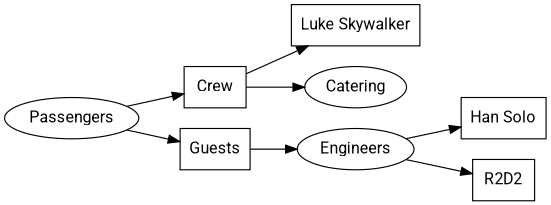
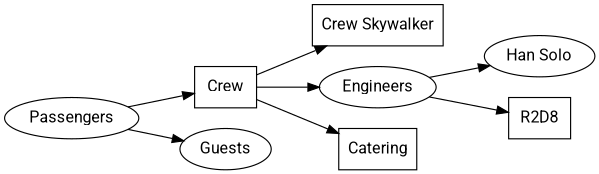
(356, 25) -> (378, 25)
(356, 87) -> (378, 149)
(504, 118) -> (540, 56)
(215, 149) -> (226, 149)
(268, 149) -> (282, 87)
(504, 180) -> (540, 118)
